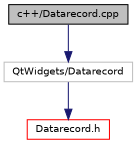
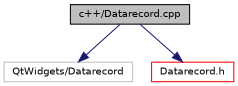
(68, 96) -> (157, 40)
